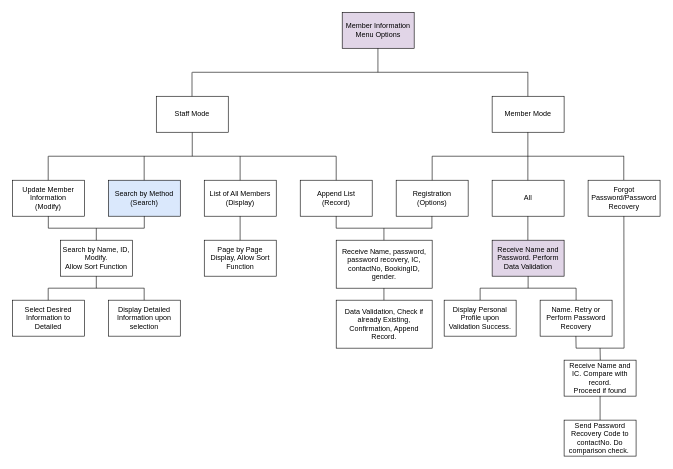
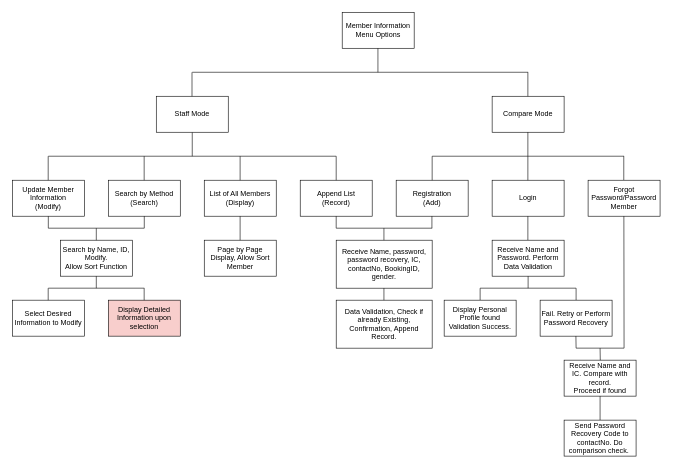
(378, 30) -> (378, 30)
(528, 114) -> (528, 114)
(144, 198) -> (144, 198)
(432, 198) -> (432, 198)
(528, 198) -> (528, 198)
(624, 198) -> (624, 198)
(240, 258) -> (240, 258)
(528, 258) -> (528, 258)
(48, 318) -> (48, 318)
(144, 318) -> (144, 318)
(480, 318) -> (480, 318)
(576, 318) -> (576, 318)
